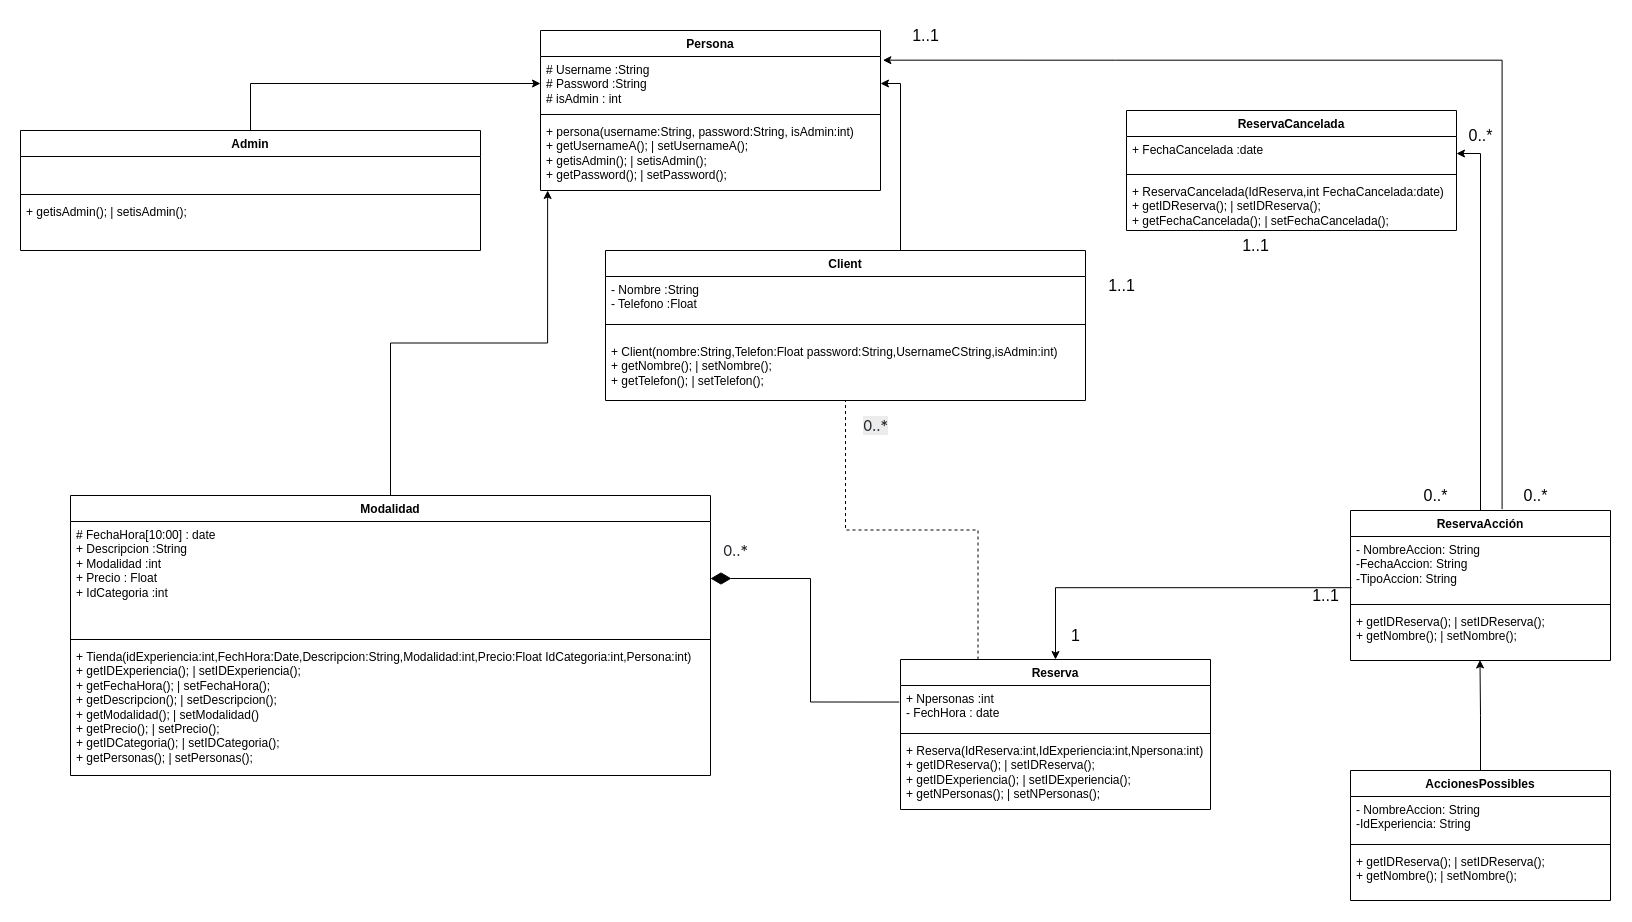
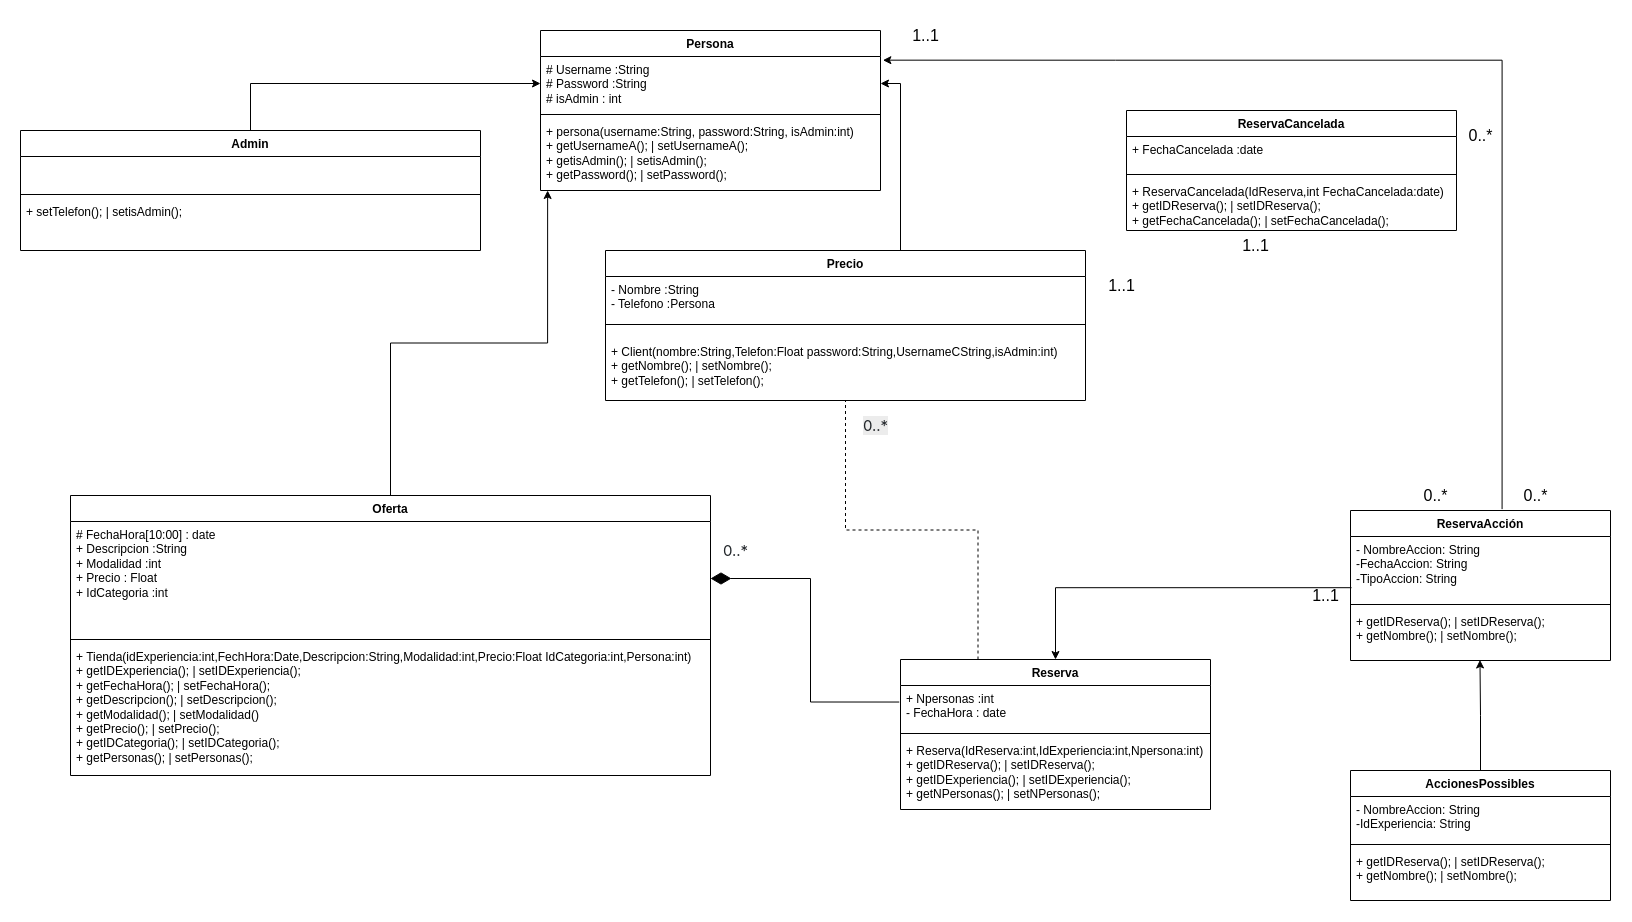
(117, 213) -> (118, 213)
(846, 265) -> (846, 265)
(661, 298) -> (669, 298)
(1481, 324) -> none
(391, 510) -> (391, 510)
(1076, 636) -> none
(957, 707) -> (961, 707)
